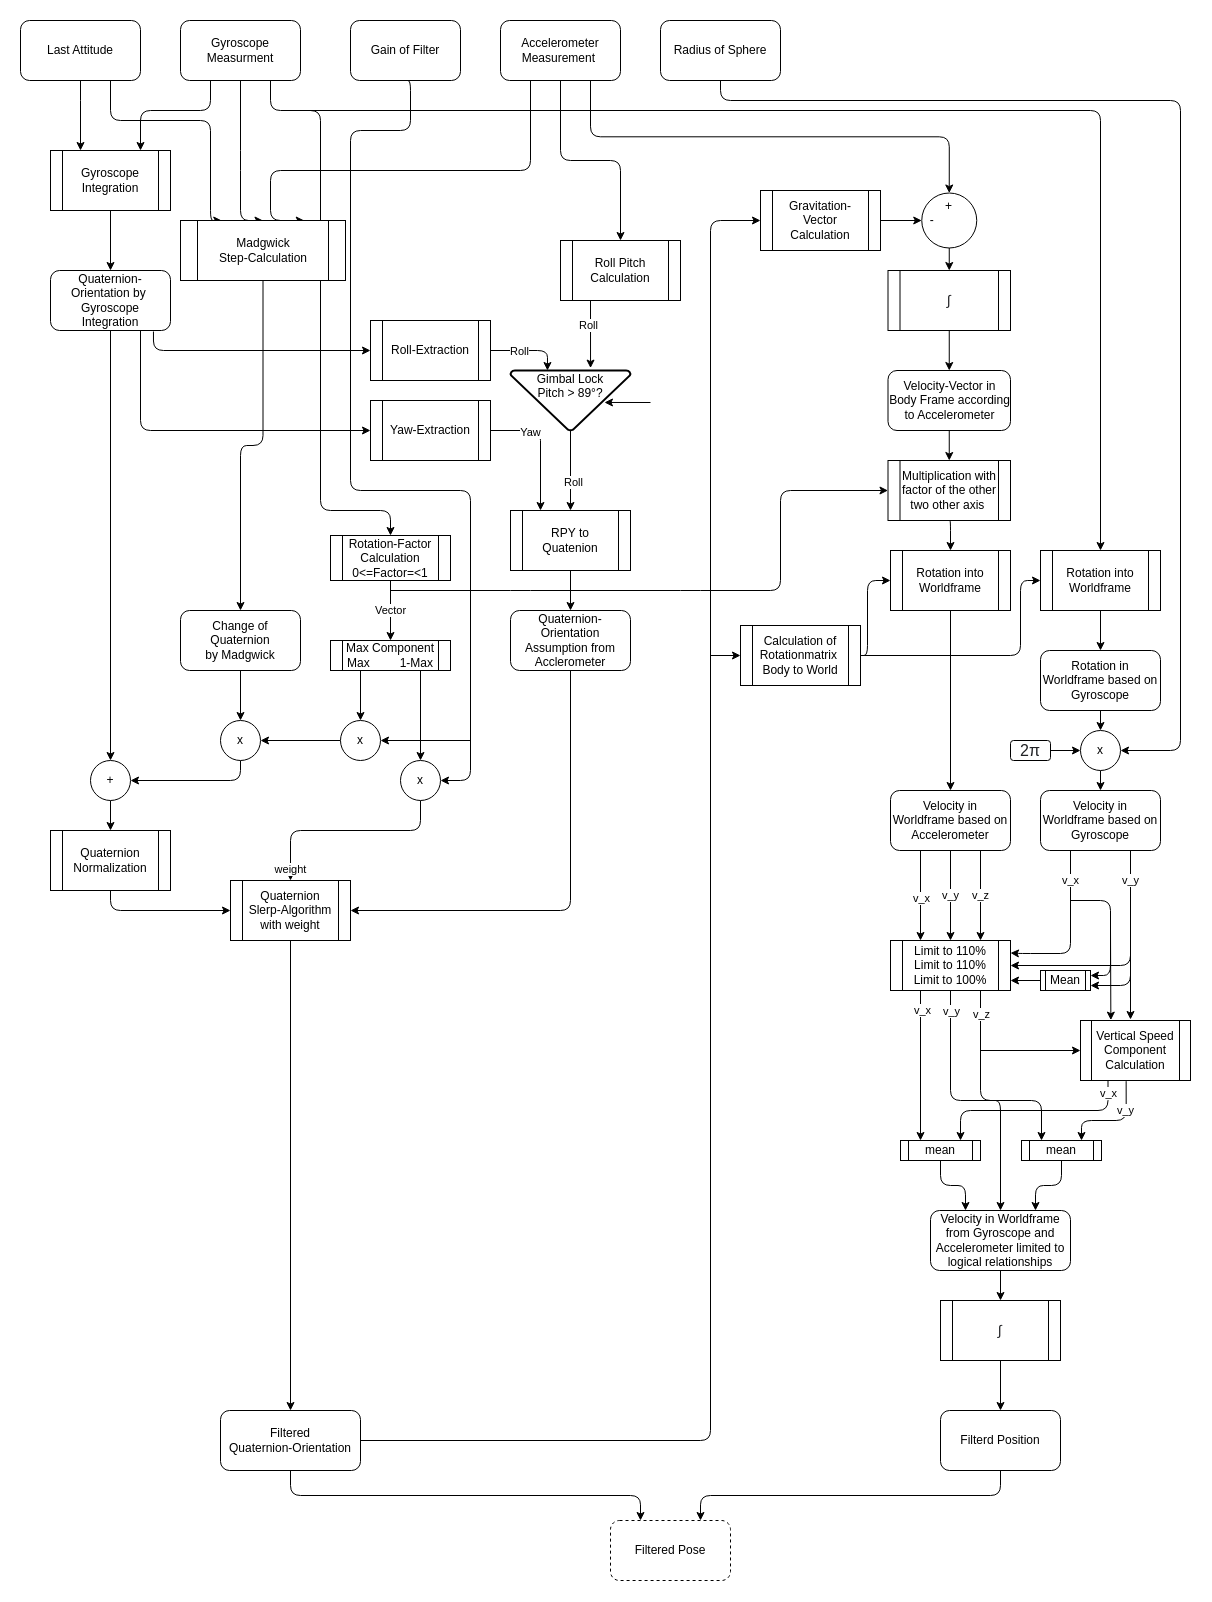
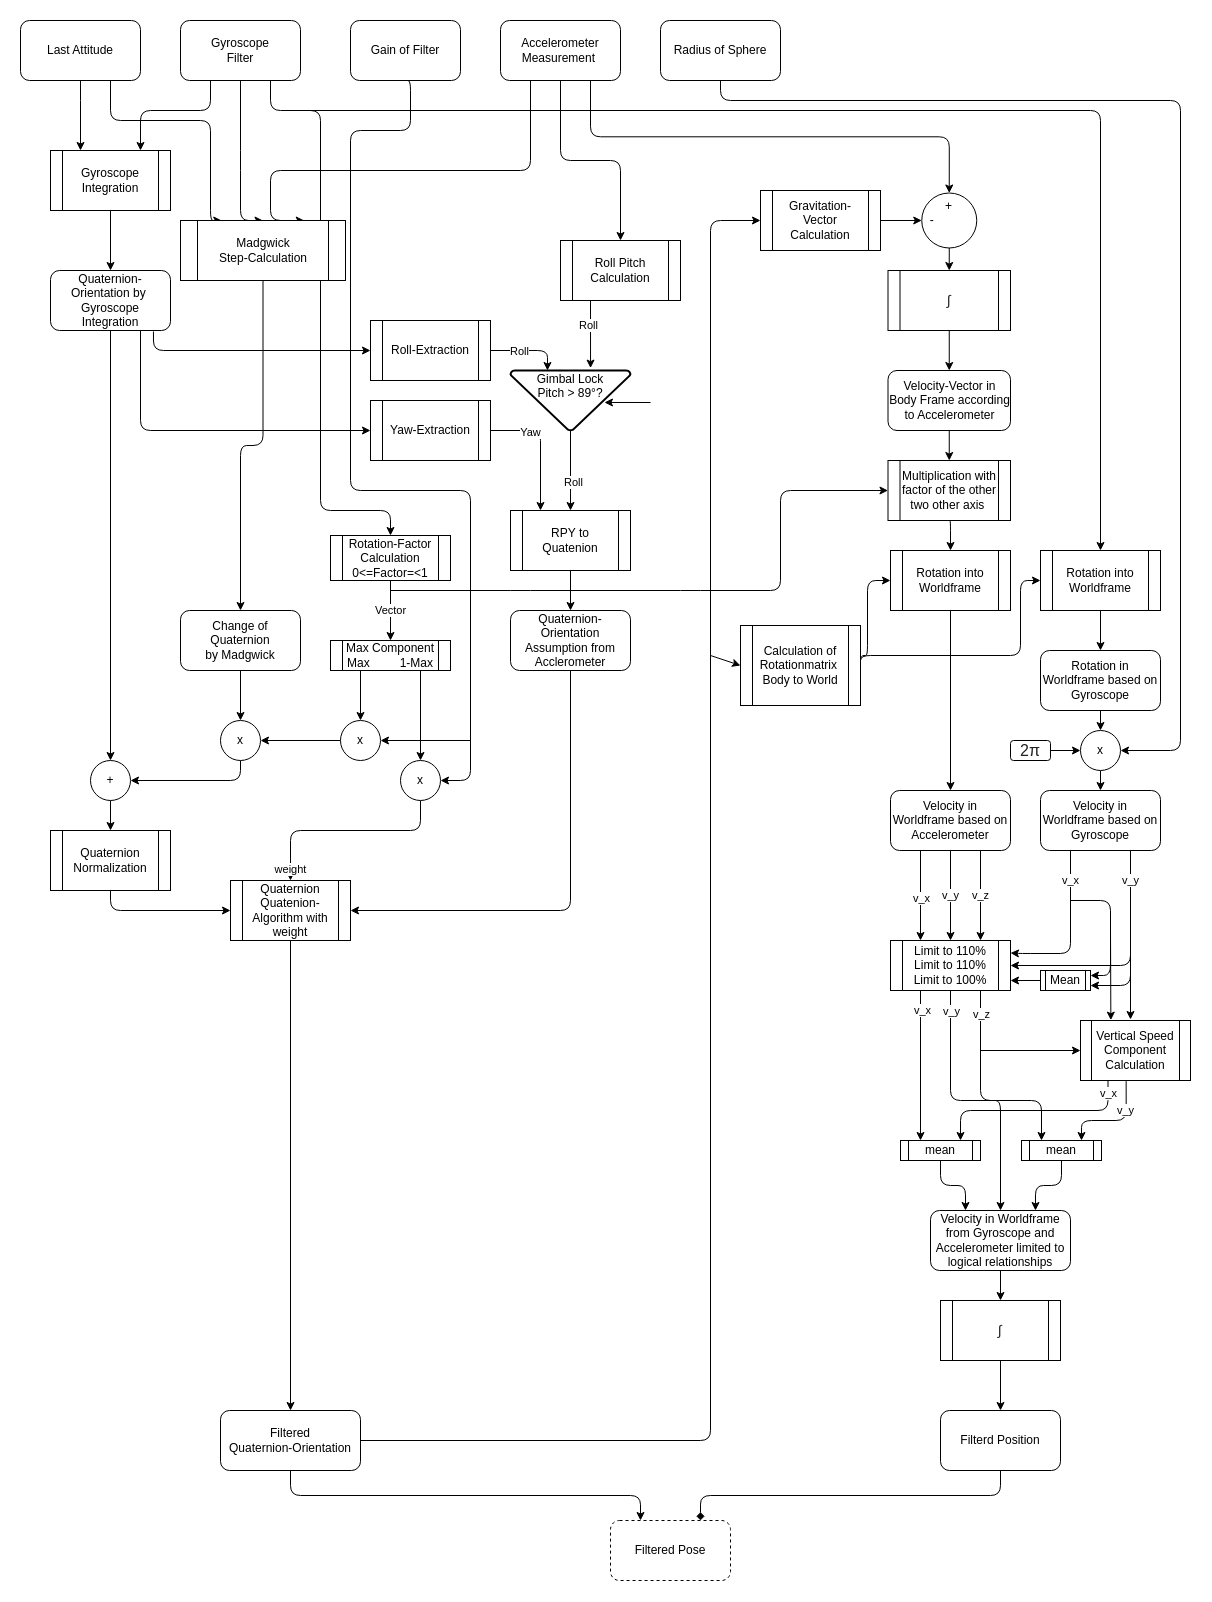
(241, 51) -> (241, 51)
(801, 656) -> (801, 666)
(291, 911) -> (291, 911)
(701, 1512) -> (701, 1512)
